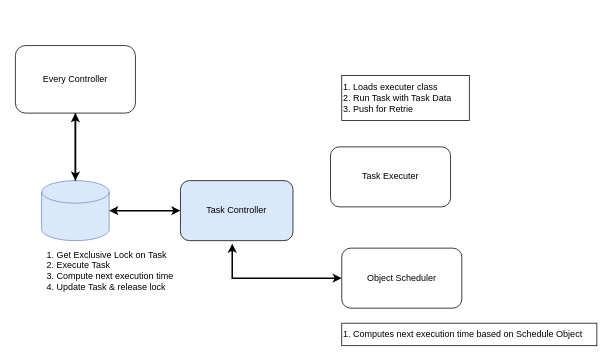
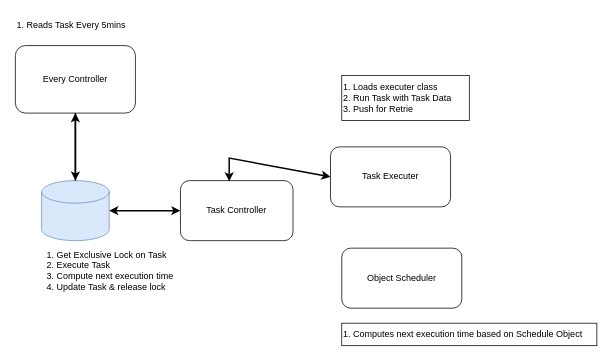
none -> (79, 30)
none -> (268, 165)
(237, 210) -> (237, 210)
(269, 278) -> none
